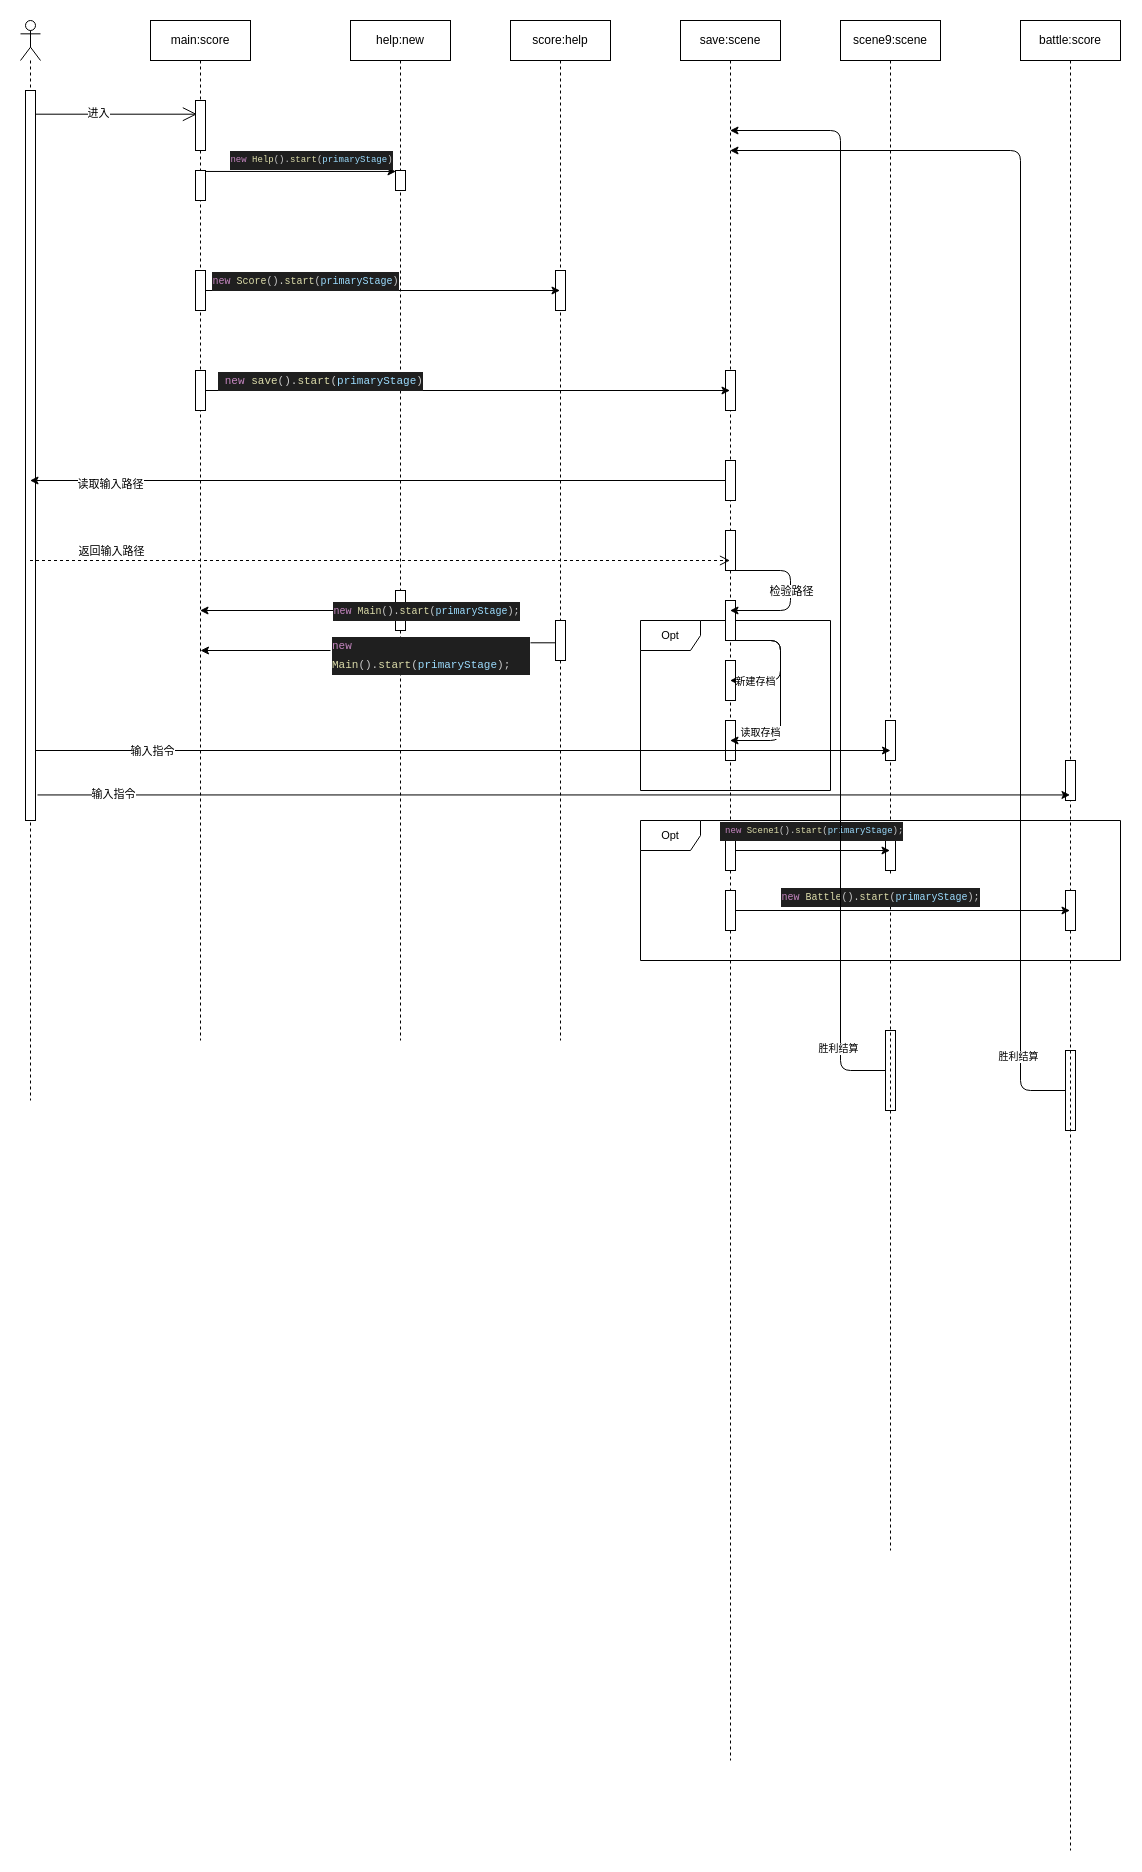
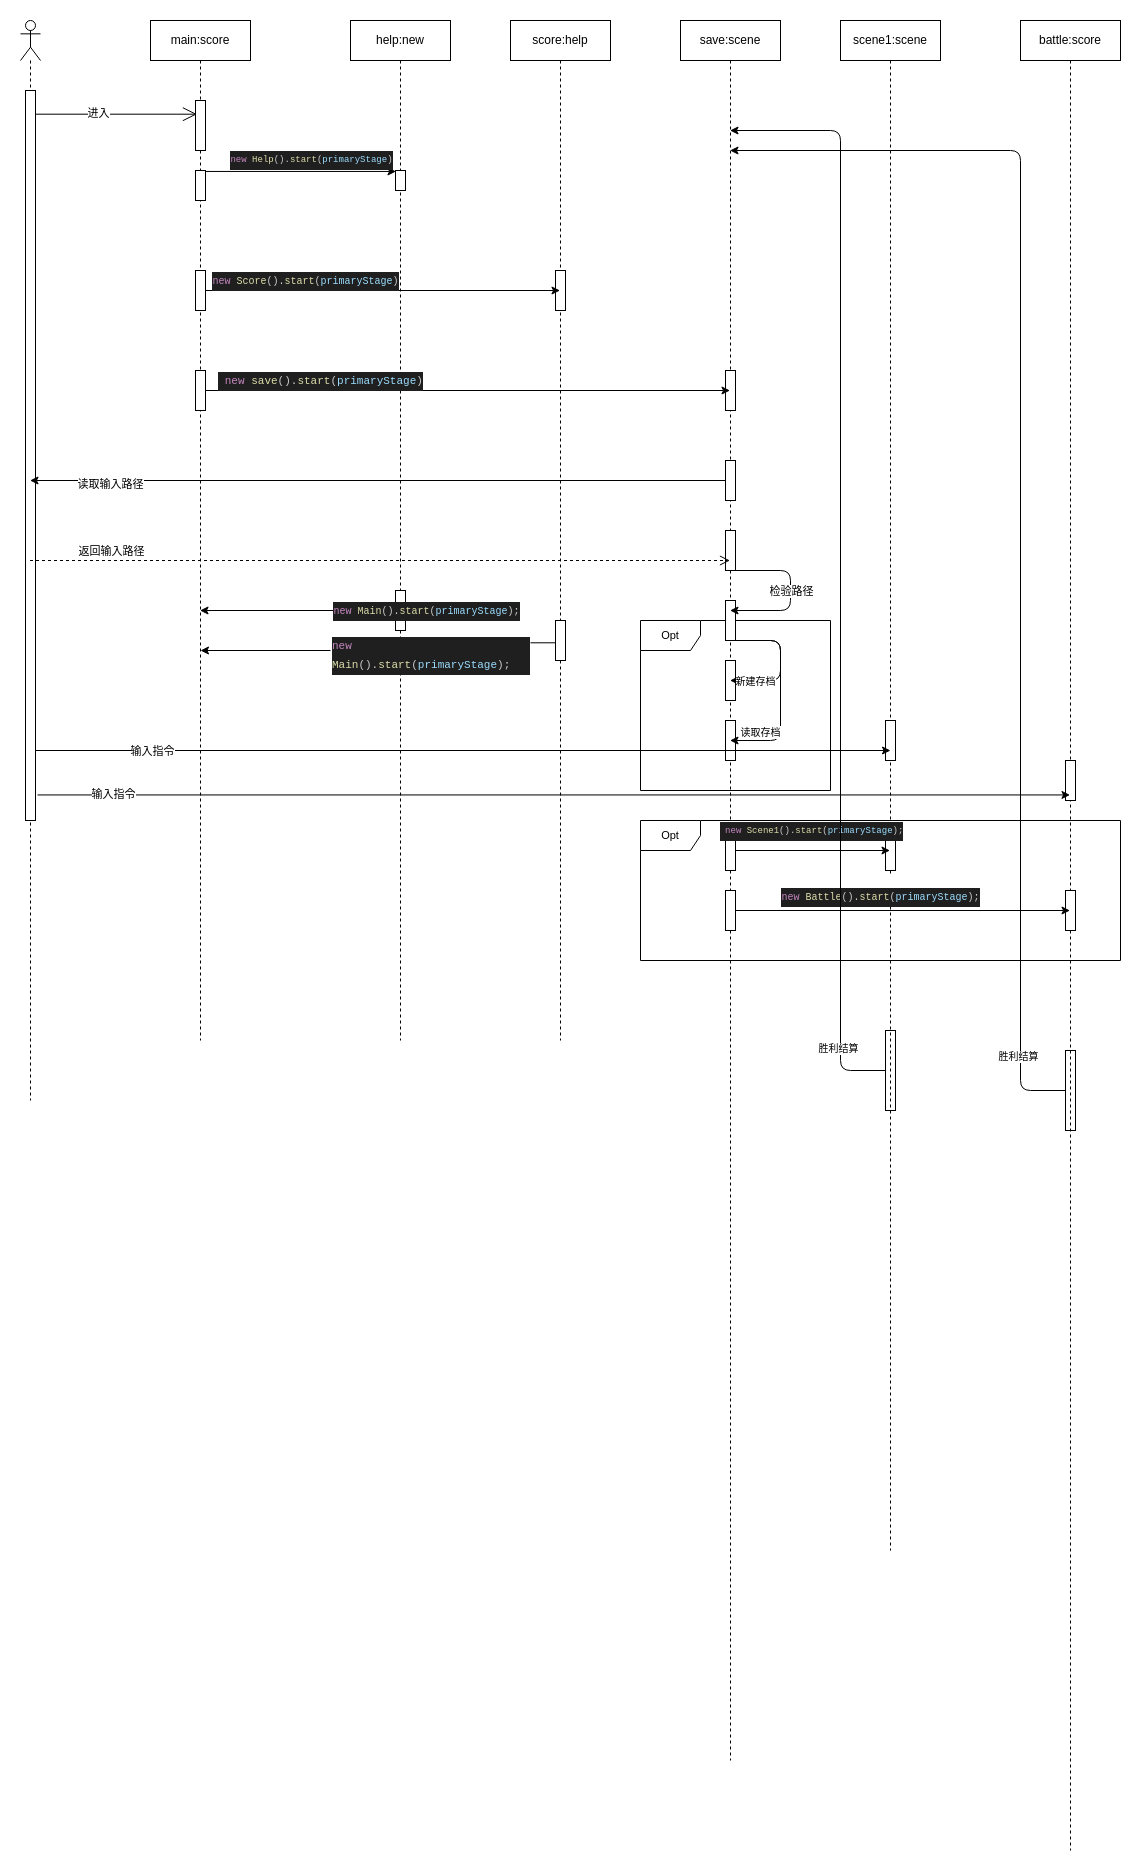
(891, 41) -> (891, 41)
